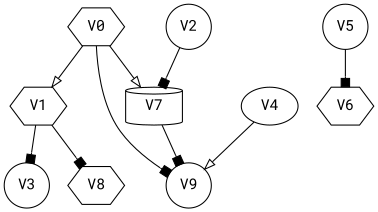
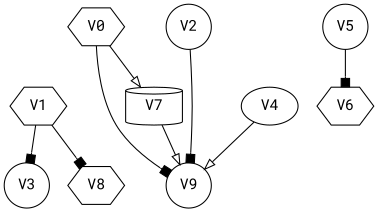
(71, 62) -> none
(173, 63) -> (192, 101)
(169, 140) -> (169, 140)
